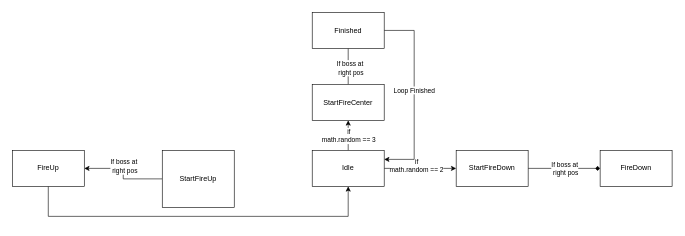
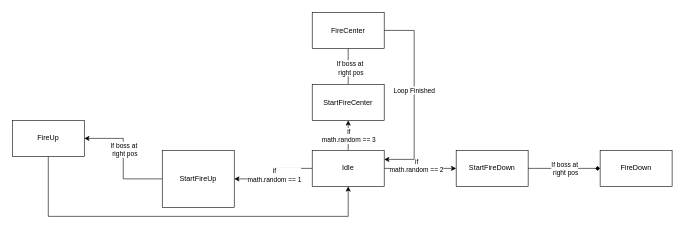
(348, 30) -> (348, 30)
(48, 168) -> (48, 138)
none -> (263, 179)
